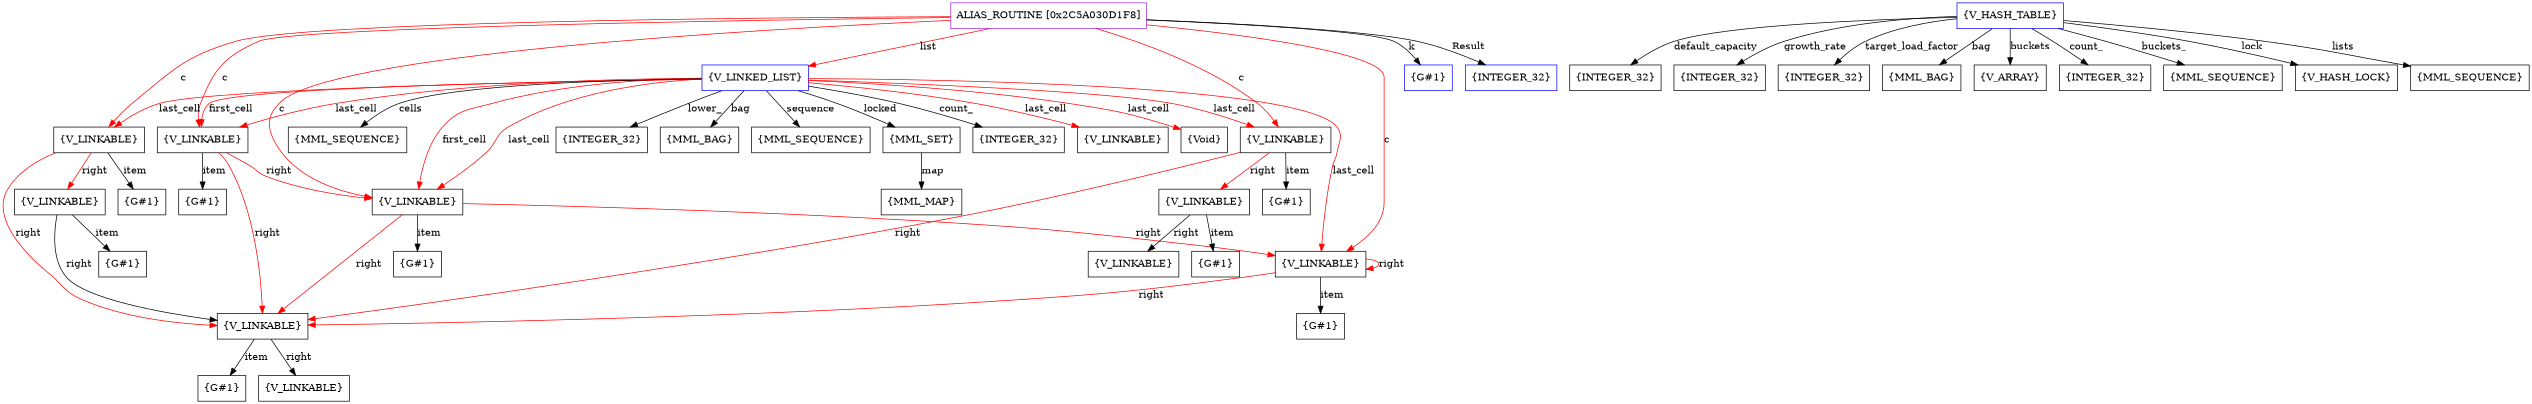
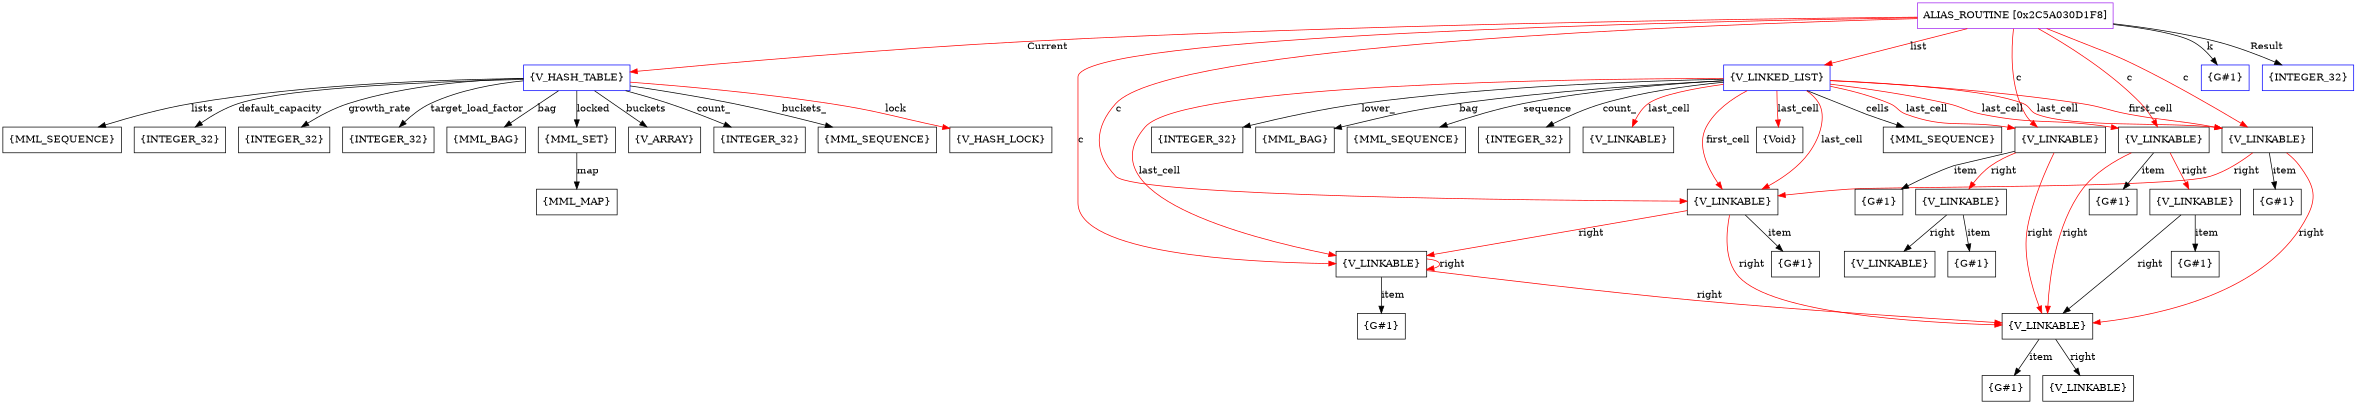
none -> (1277, 31)
(2178, 39) -> (787, 98)
(844, 106) -> (577, 105)
